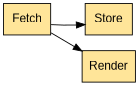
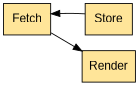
(64, 25) -> (73, 13)
